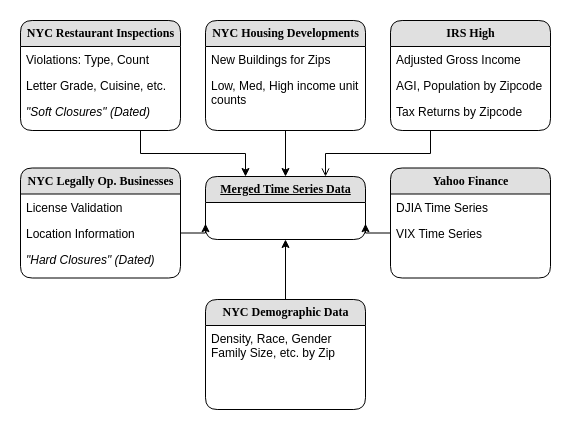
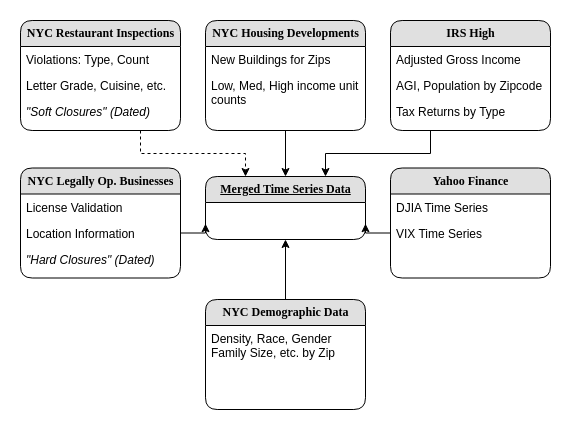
(464, 113) -> (456, 113)
(190, 154) -> (190, 154)
(326, 169) -> (326, 168)
